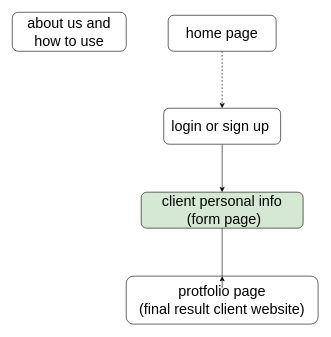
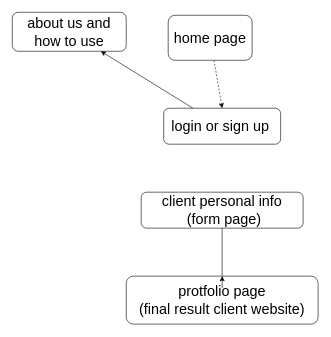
(222, 33) -> (210, 38)
(222, 186) -> (147, 80)
(222, 210) -> (222, 210)
